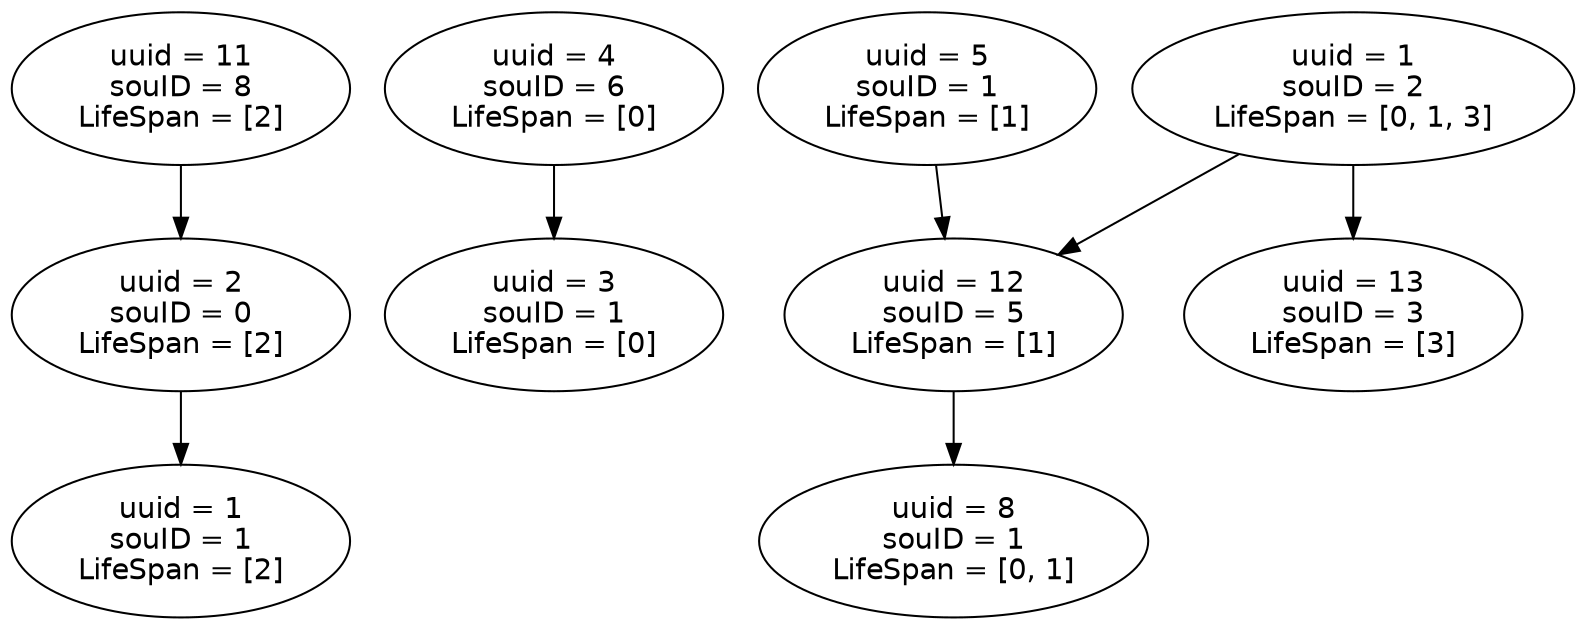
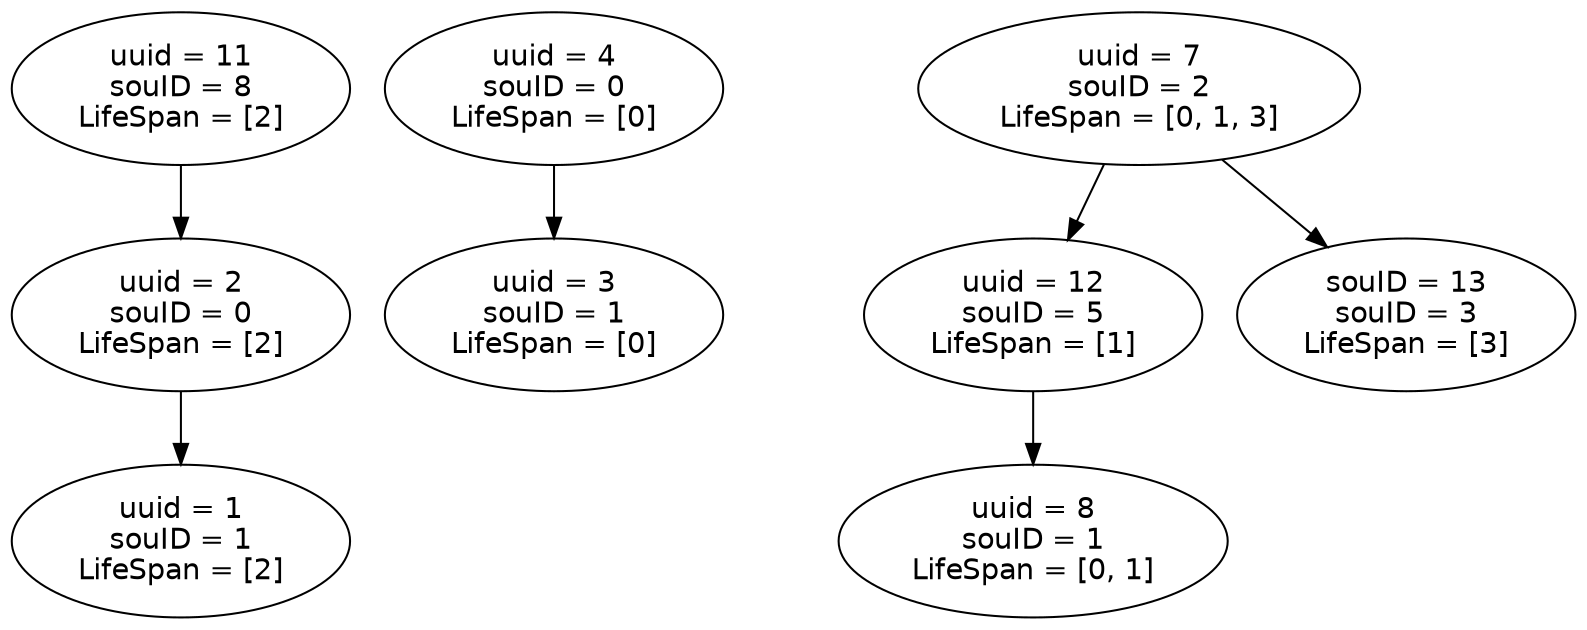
(554, 89) -> (554, 89)
(927, 89) -> none
(1353, 89) -> (1139, 89)
(1353, 315) -> (1406, 315)
